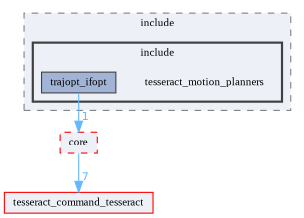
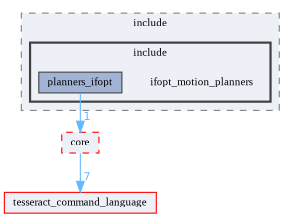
(79, 83) -> (80, 83)
(204, 83) -> (202, 83)
(79, 203) -> (80, 203)
